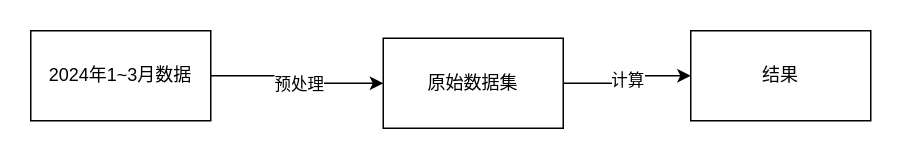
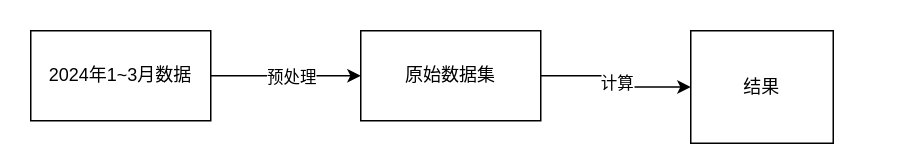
(781, 76) -> (762, 87)
(473, 83) -> (451, 76)
